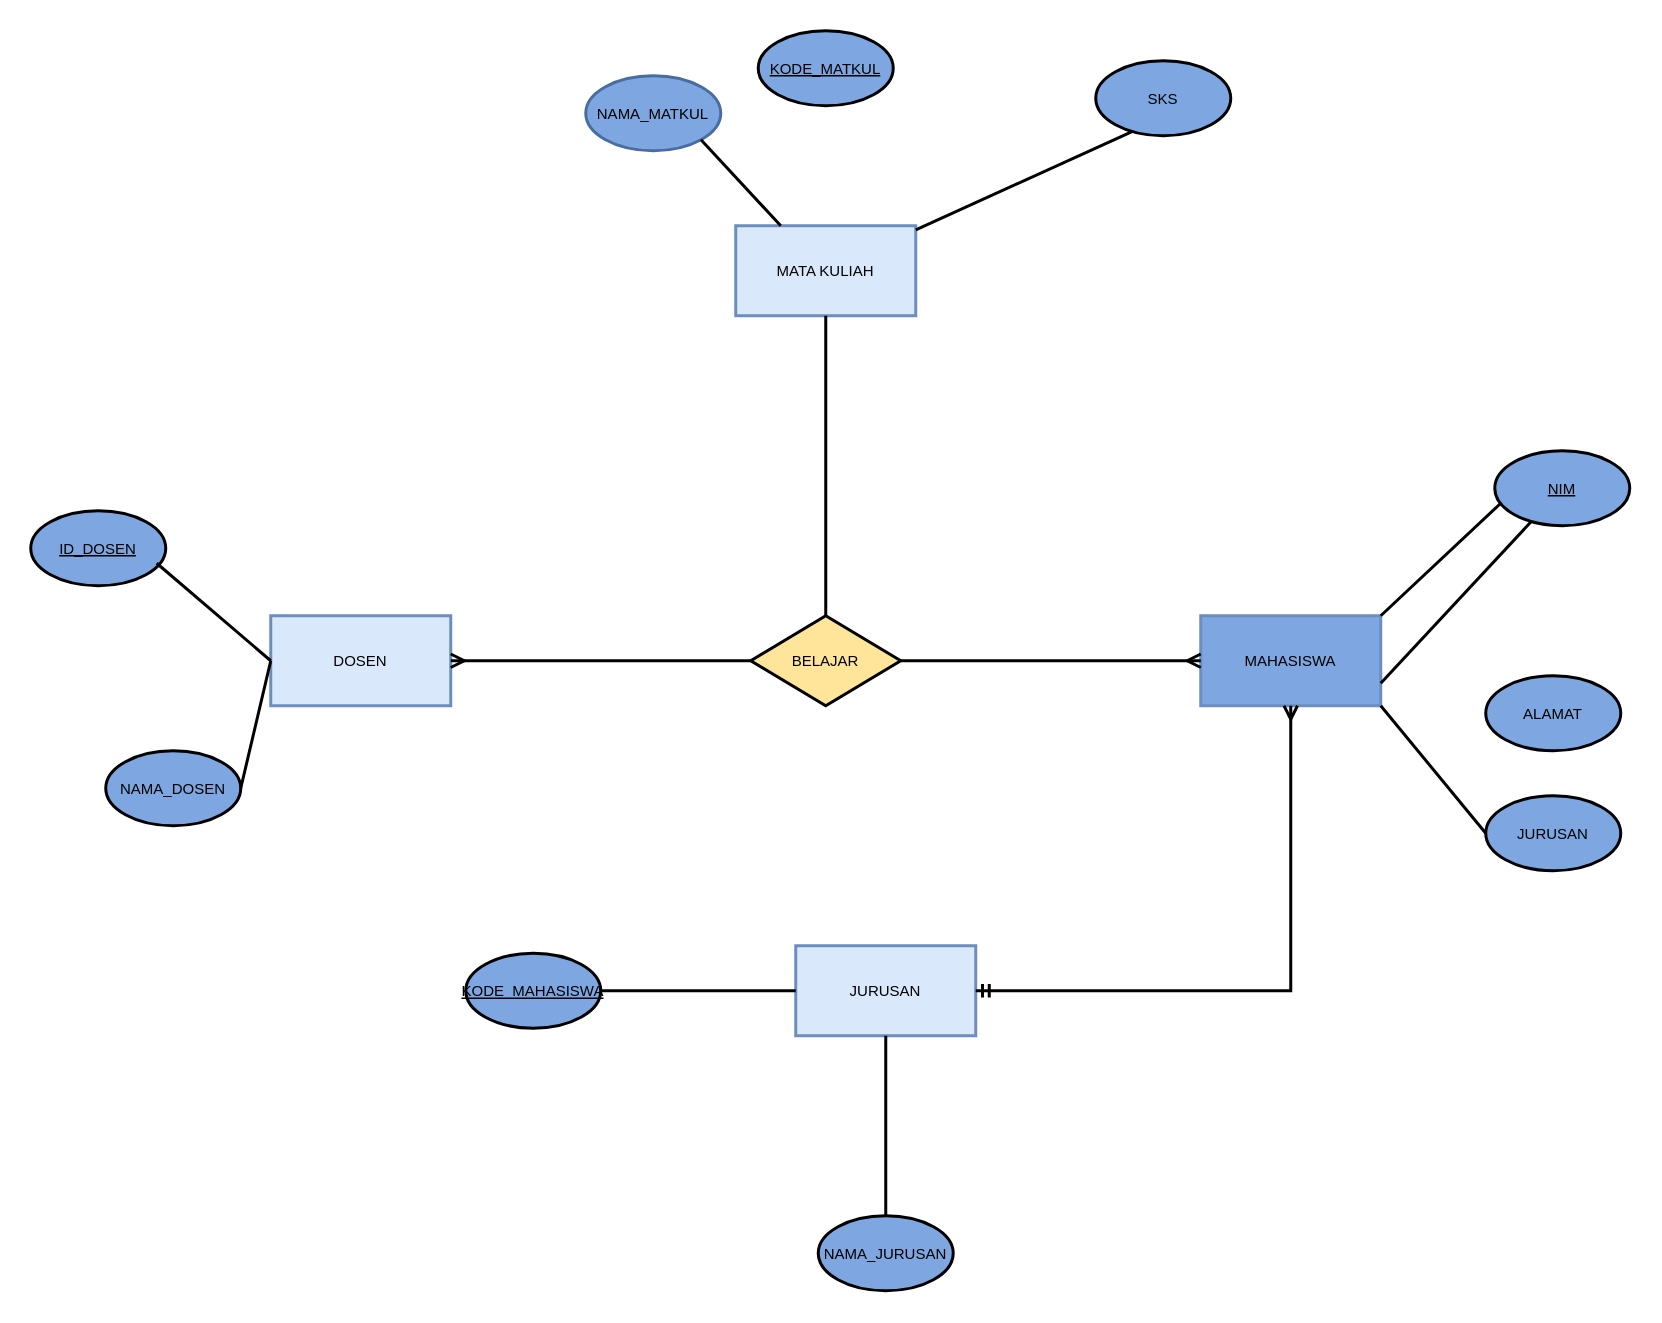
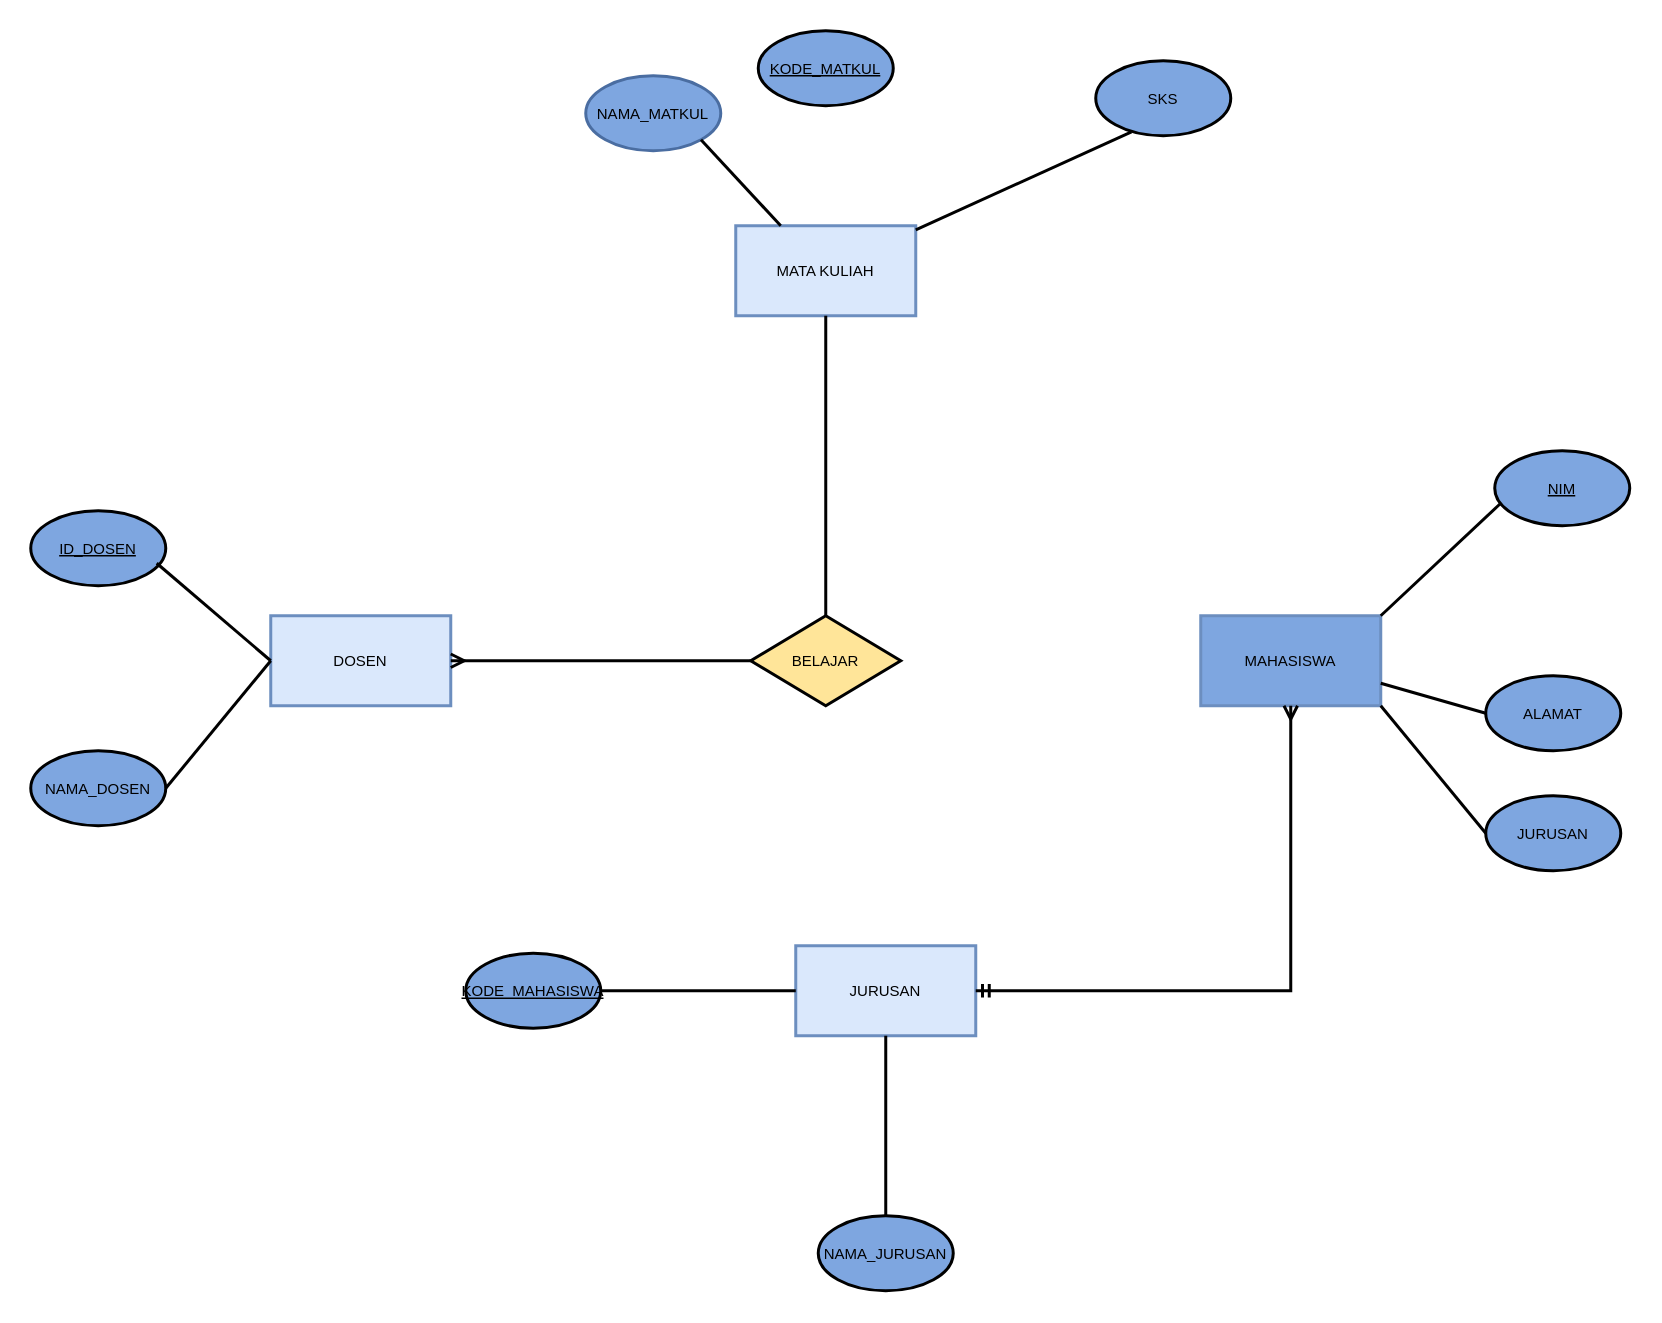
(1456, 602) -> (1433, 698)
(1051, 661) -> none
(173, 788) -> (98, 788)
